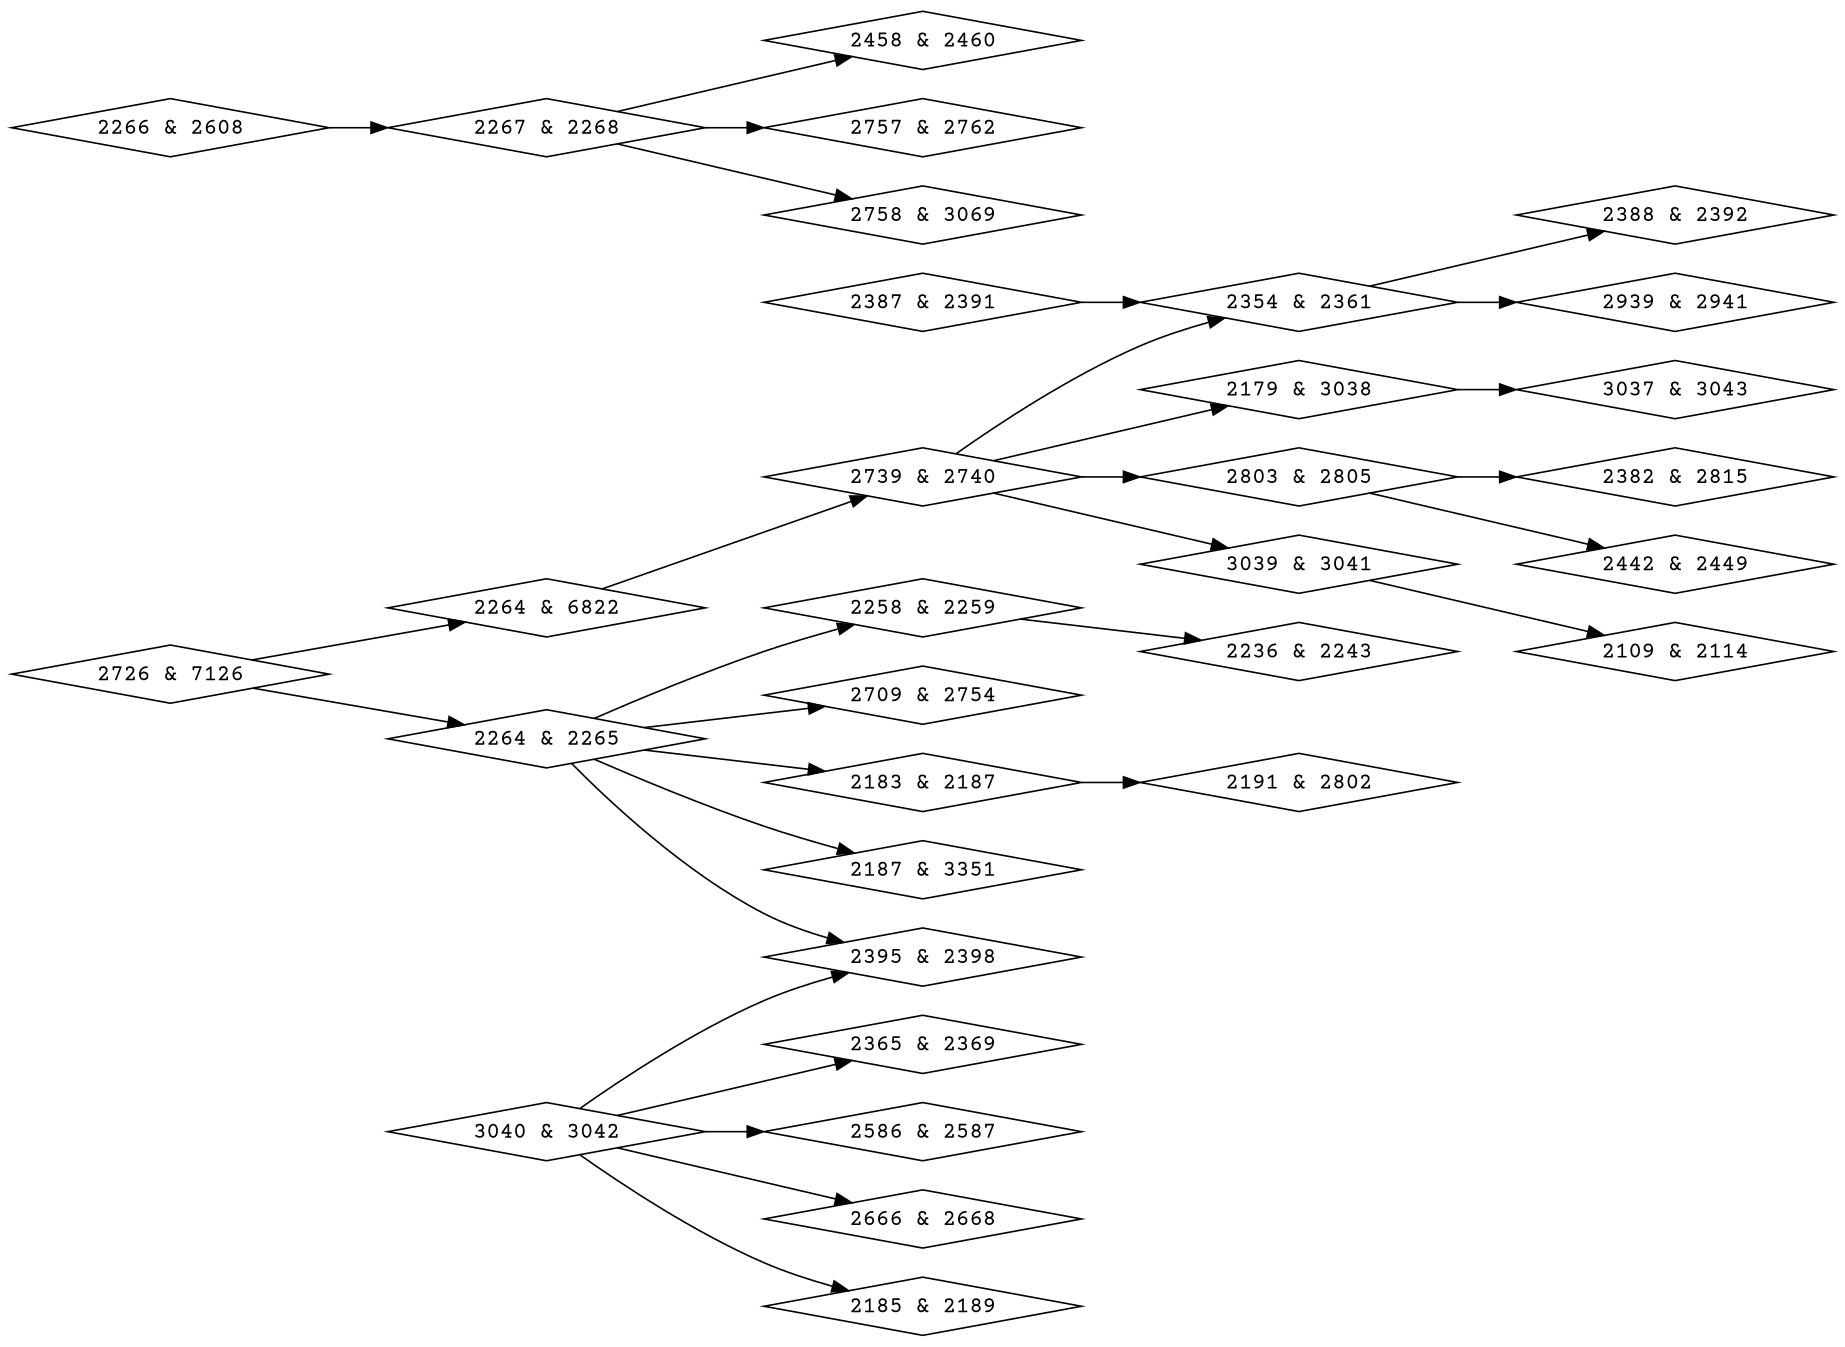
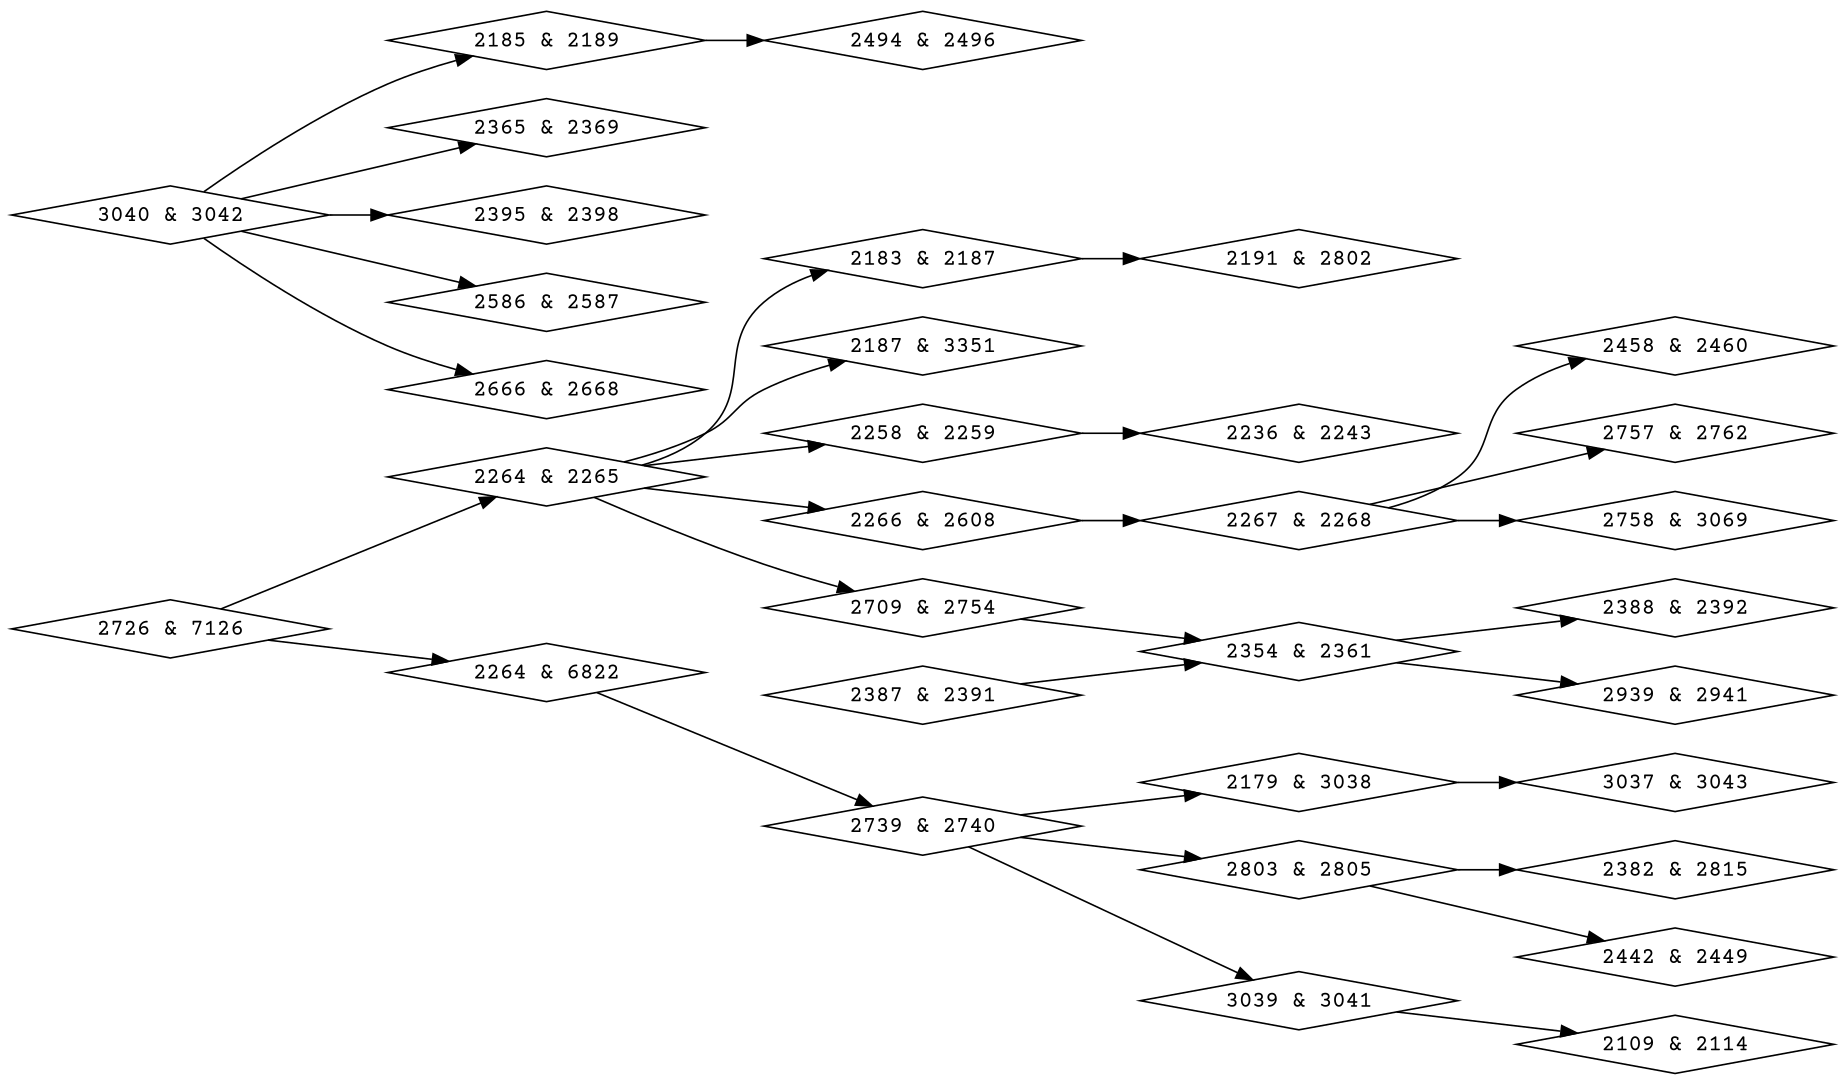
none -> (923, 40)
(1077, 377) -> (1102, 629)
(690, 866) -> (726, 498)
